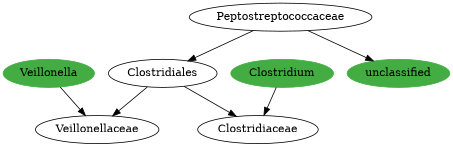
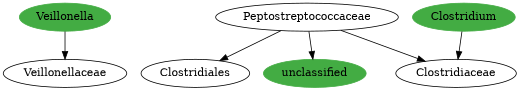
(133, 99) -> none
(207, 99) -> (379, 44)
